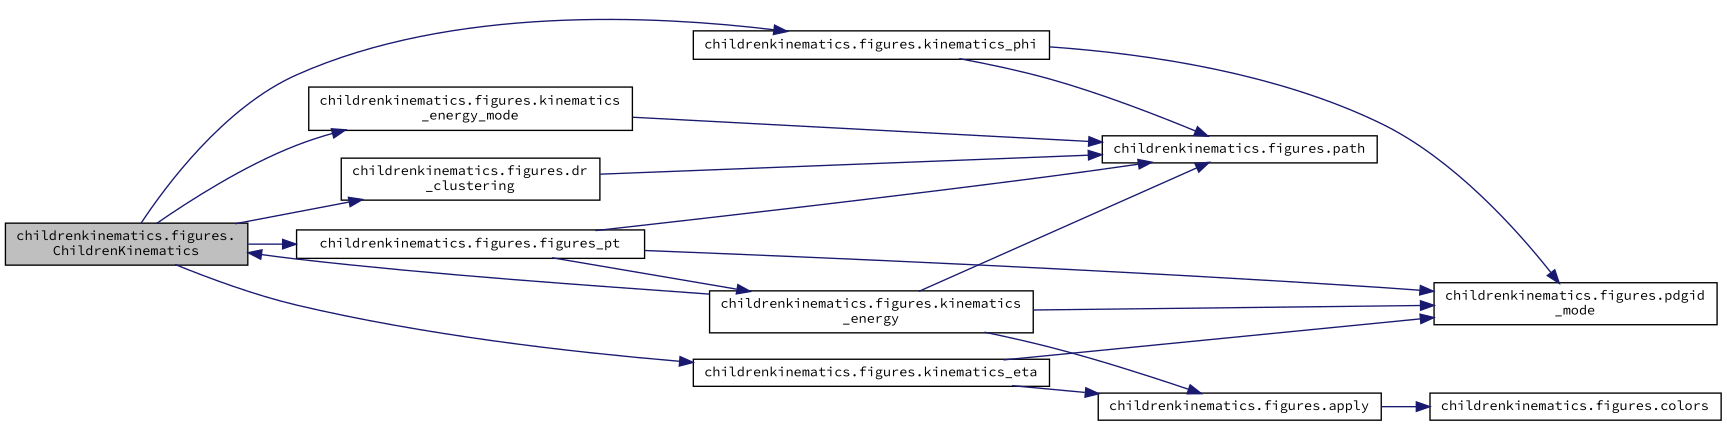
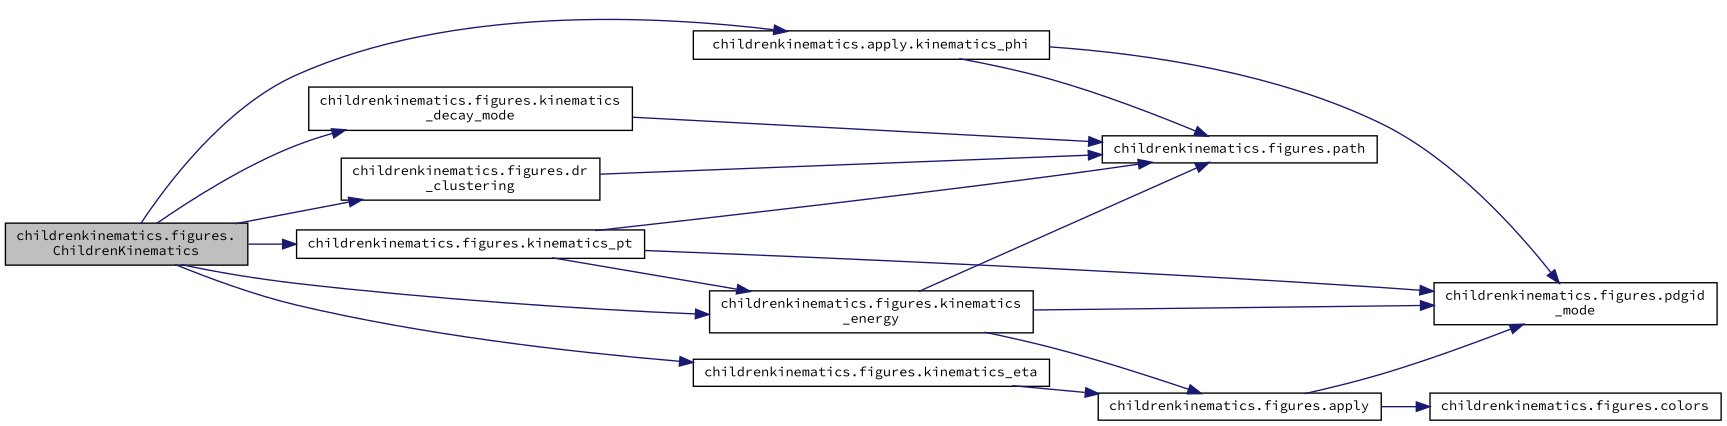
(871, 45) -> (871, 45)
(471, 109) -> (471, 109)
(471, 244) -> (471, 244)
(485, 277) -> (437, 297)
(1212, 339) -> (1409, 366)
